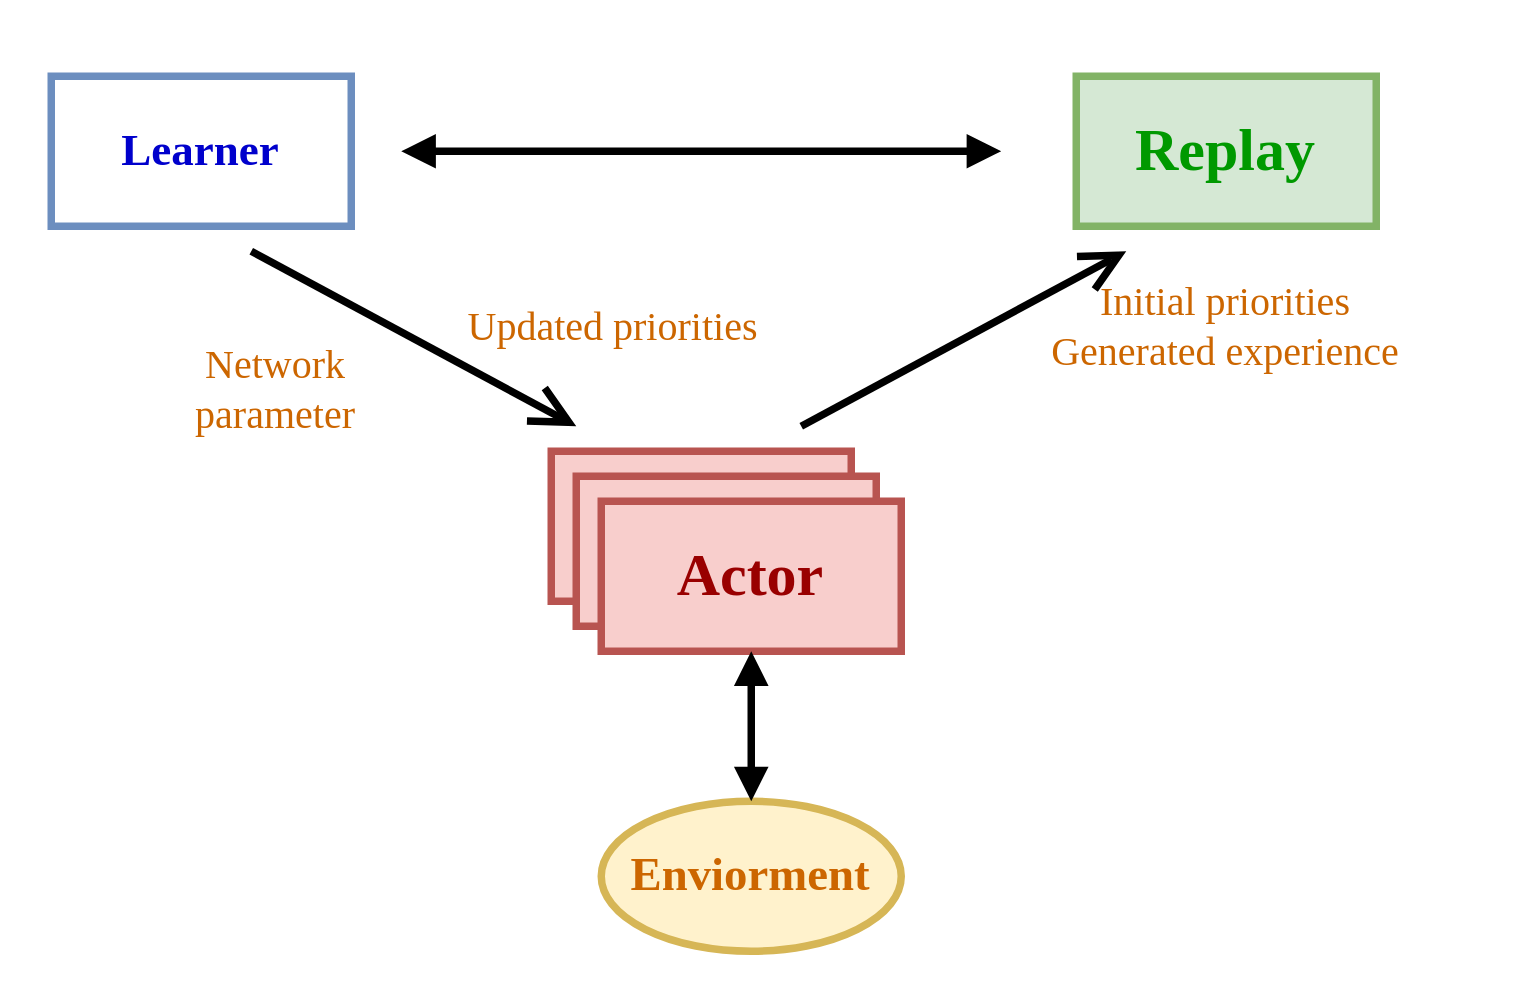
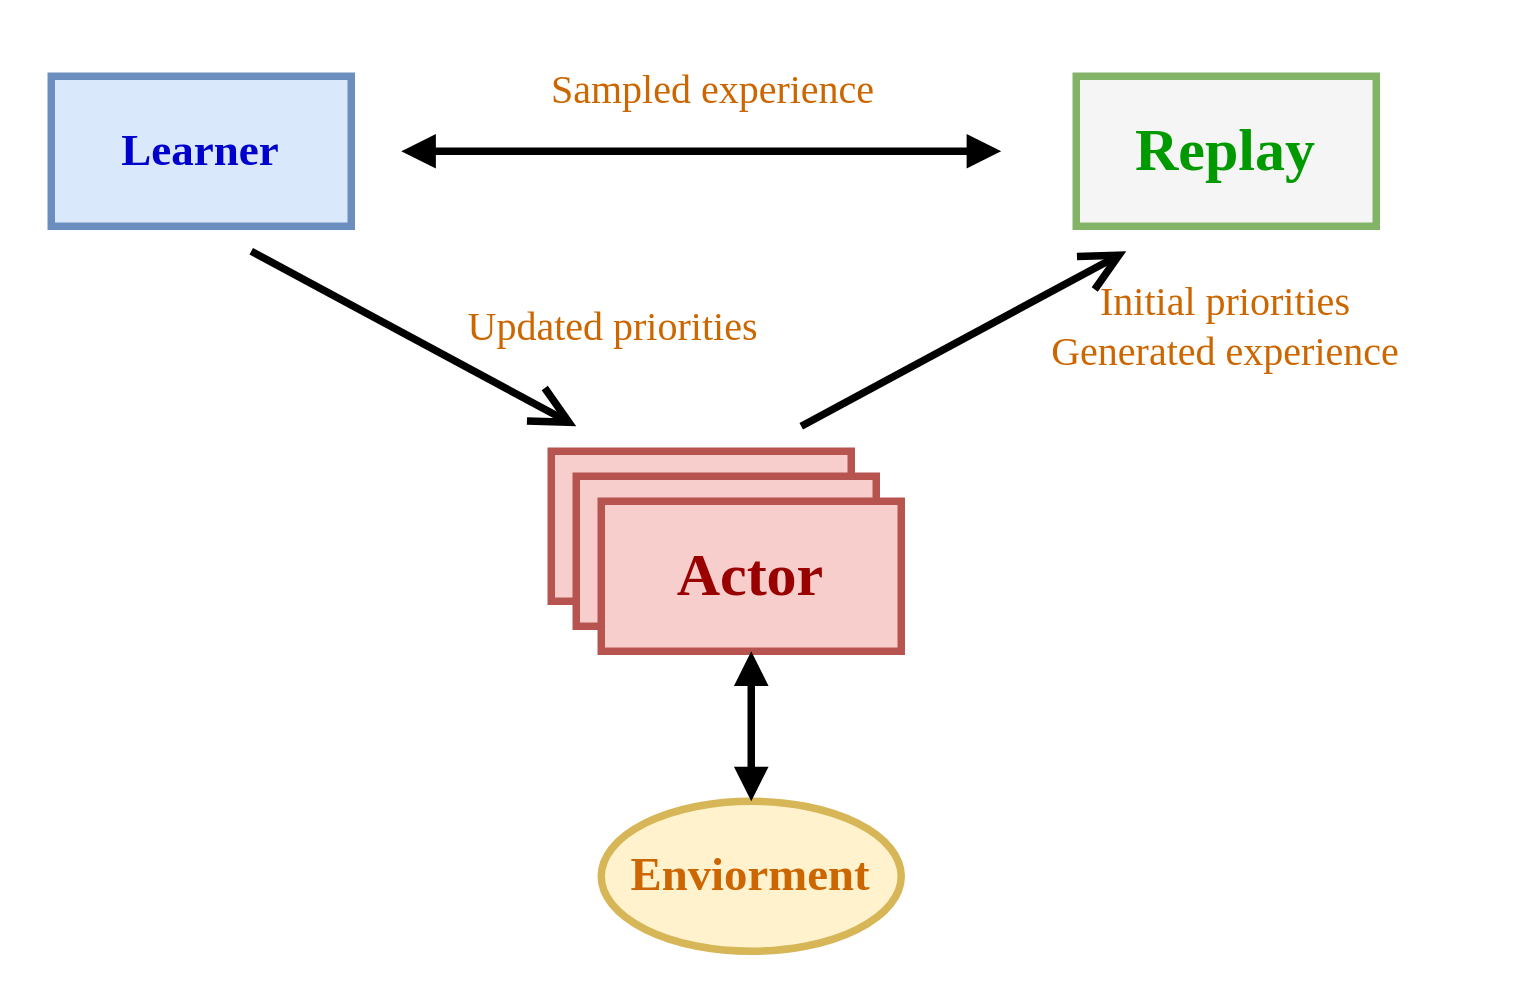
none -> (714, 89)
(201, 151) -> (201, 151)
(1226, 151) -> (1226, 151)
(276, 389) -> none
